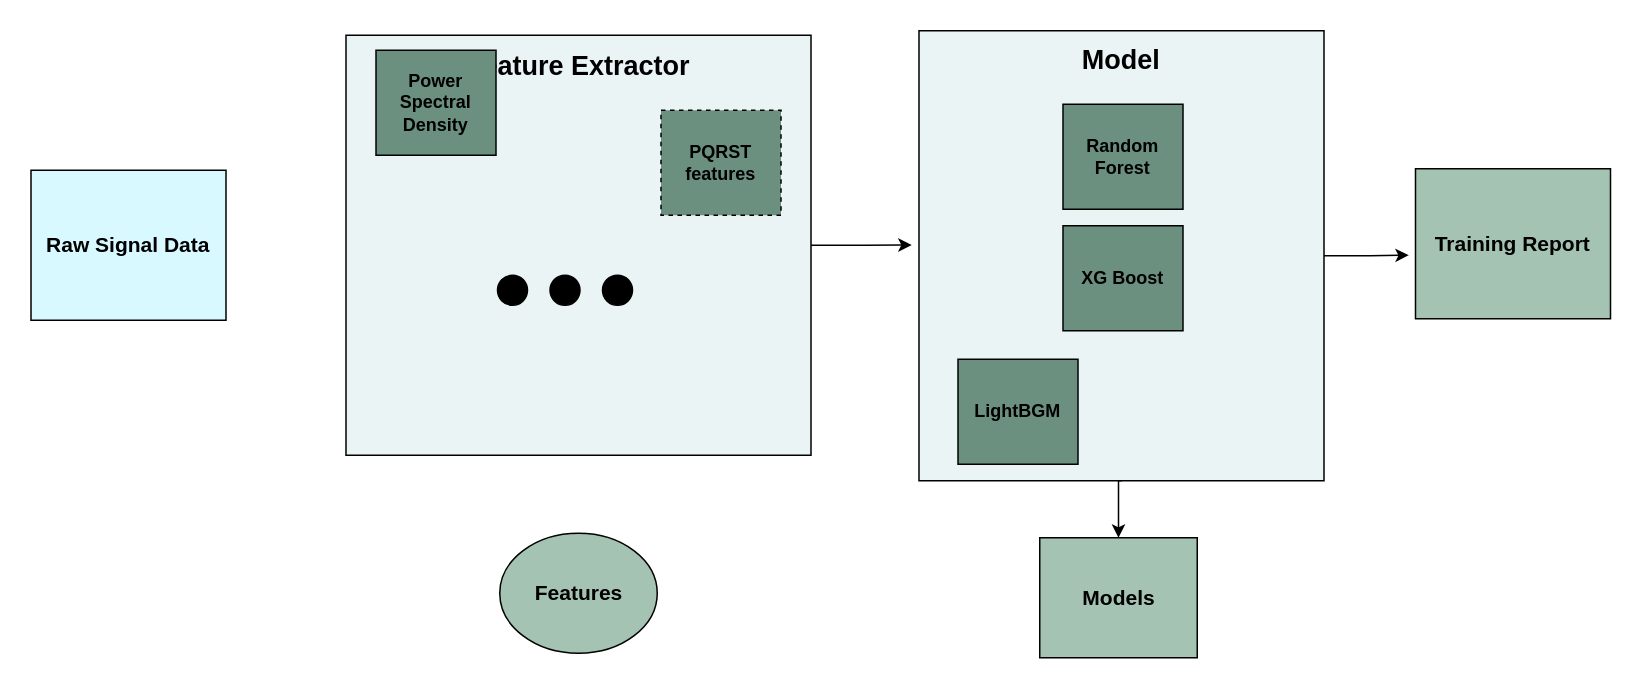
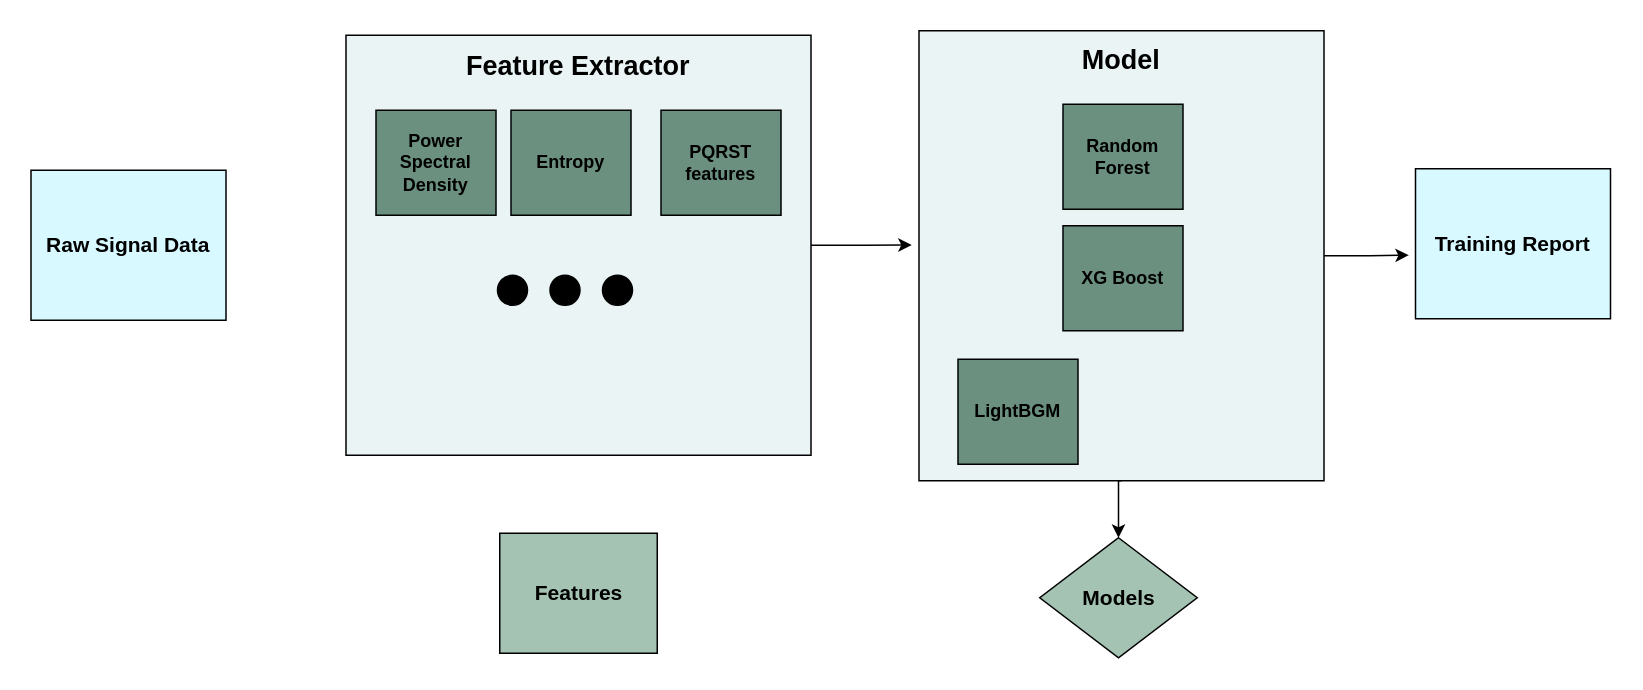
(436, 103) -> (436, 163)
none -> (571, 163)
(721, 163) -> (721, 163)
(1513, 244) -> (1513, 244)
(578, 593) -> (578, 593)
(1118, 598) -> (1118, 598)
